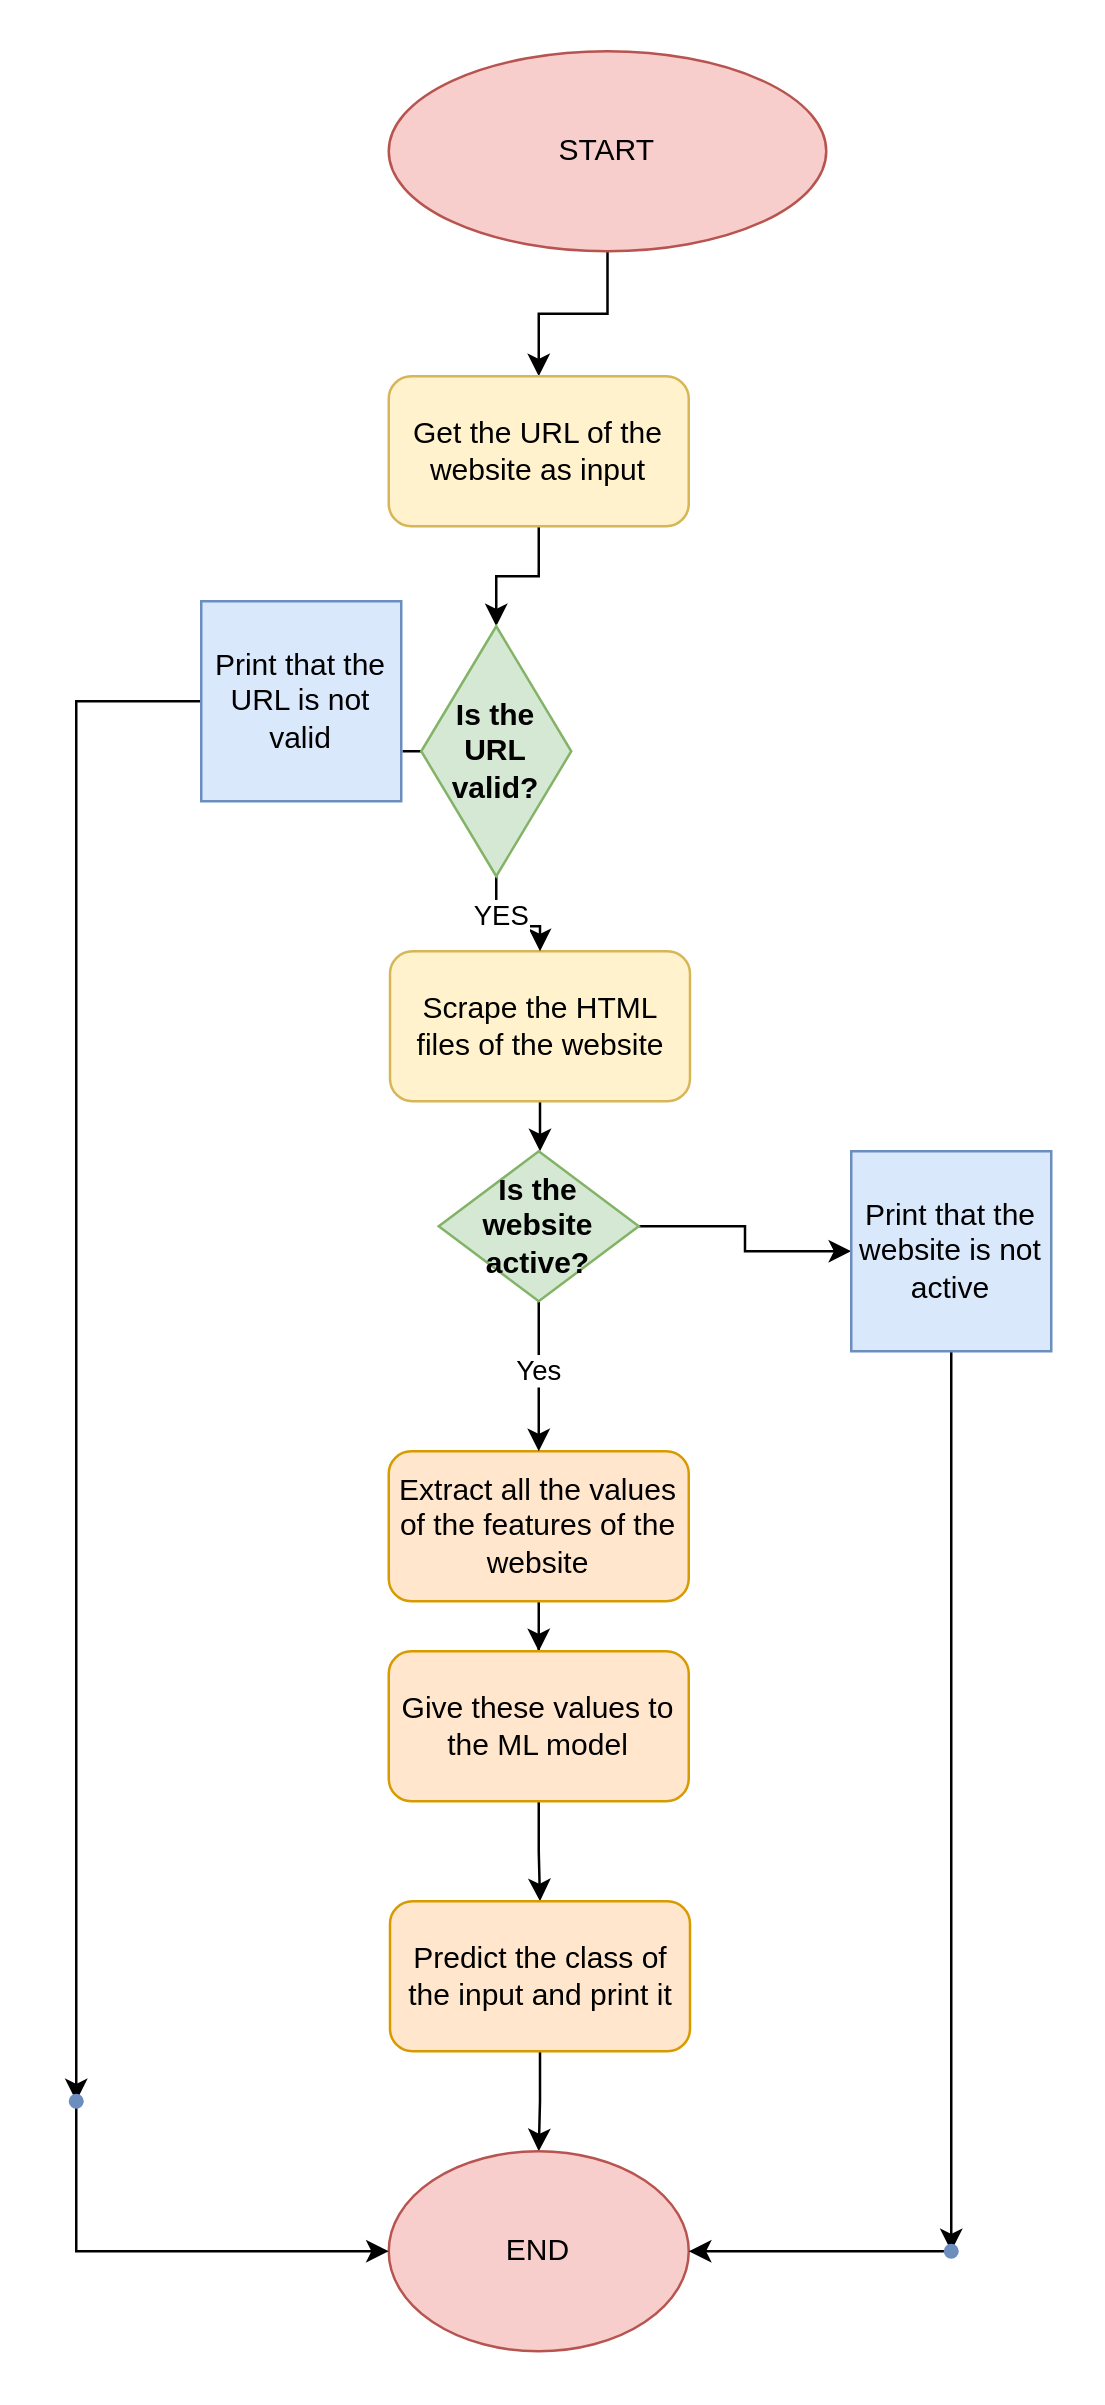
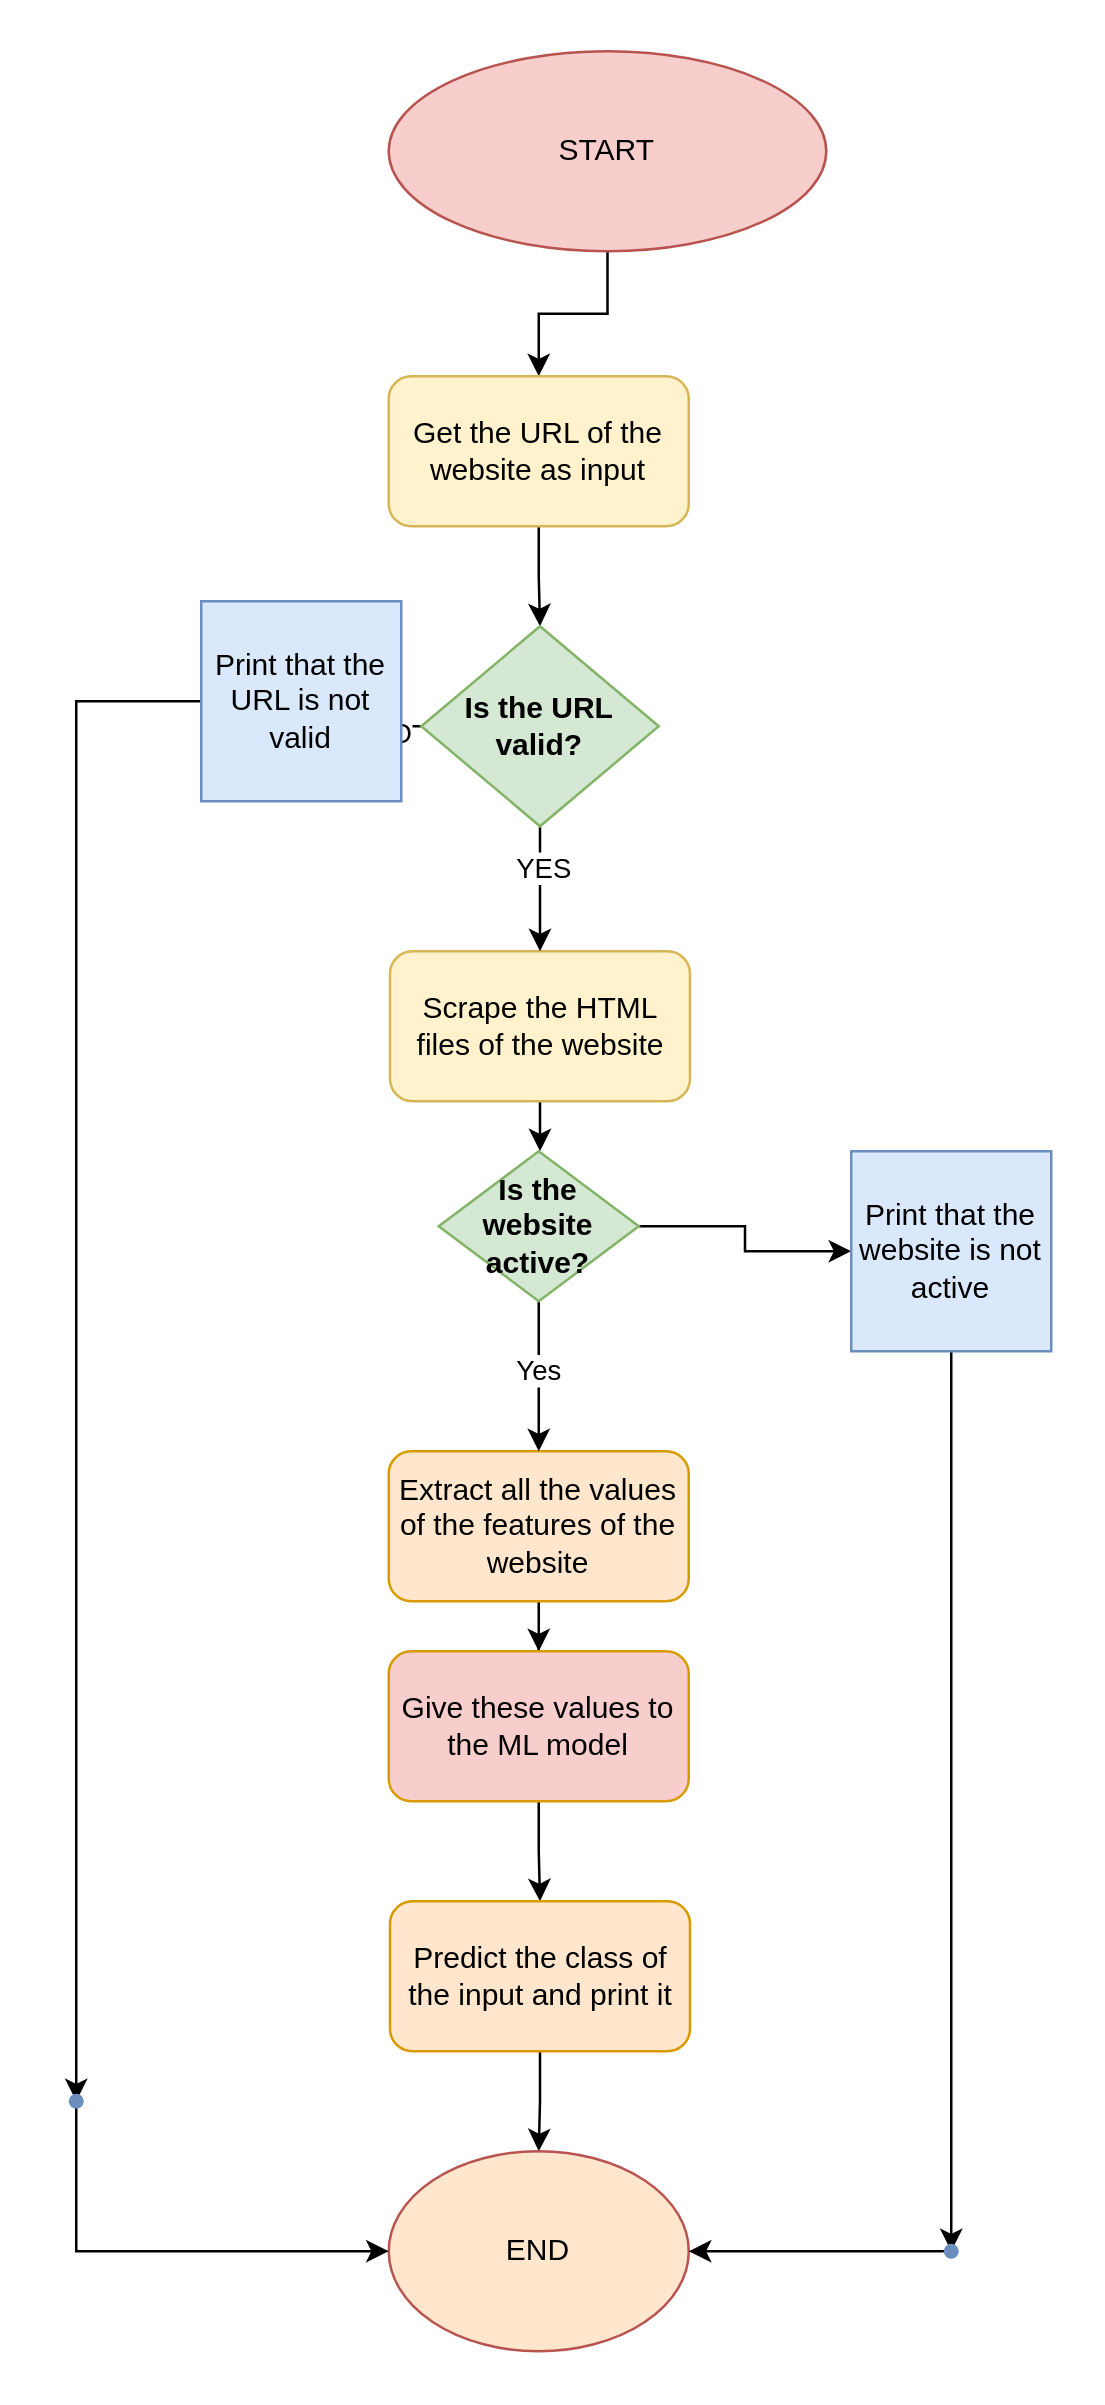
(496, 751) -> (540, 726)
(539, 1726) -> (539, 1726)
(539, 2251) -> (539, 2251)
